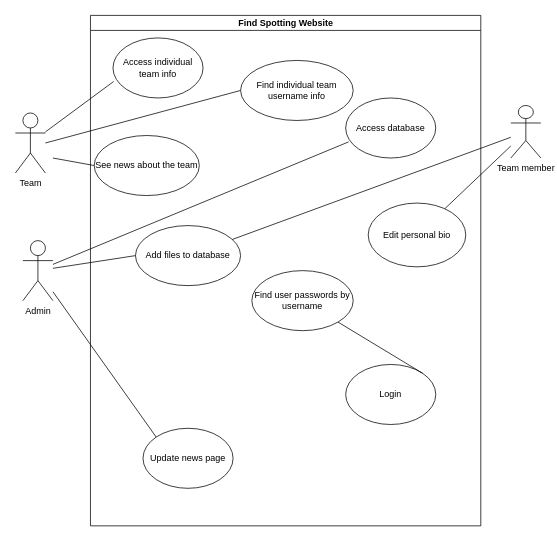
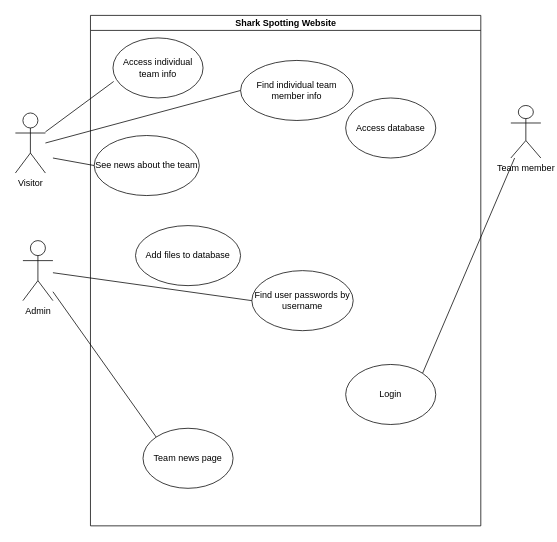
(286, 23) -> (286, 23)
(297, 90) -> (297, 90)
(477, 178) -> none
(31, 184) -> (31, 184)
(371, 188) -> none
(200, 203) -> none
(417, 235) -> none
(94, 262) -> none
none -> (152, 286)
(380, 347) -> (450, 307)
(188, 458) -> (188, 458)
